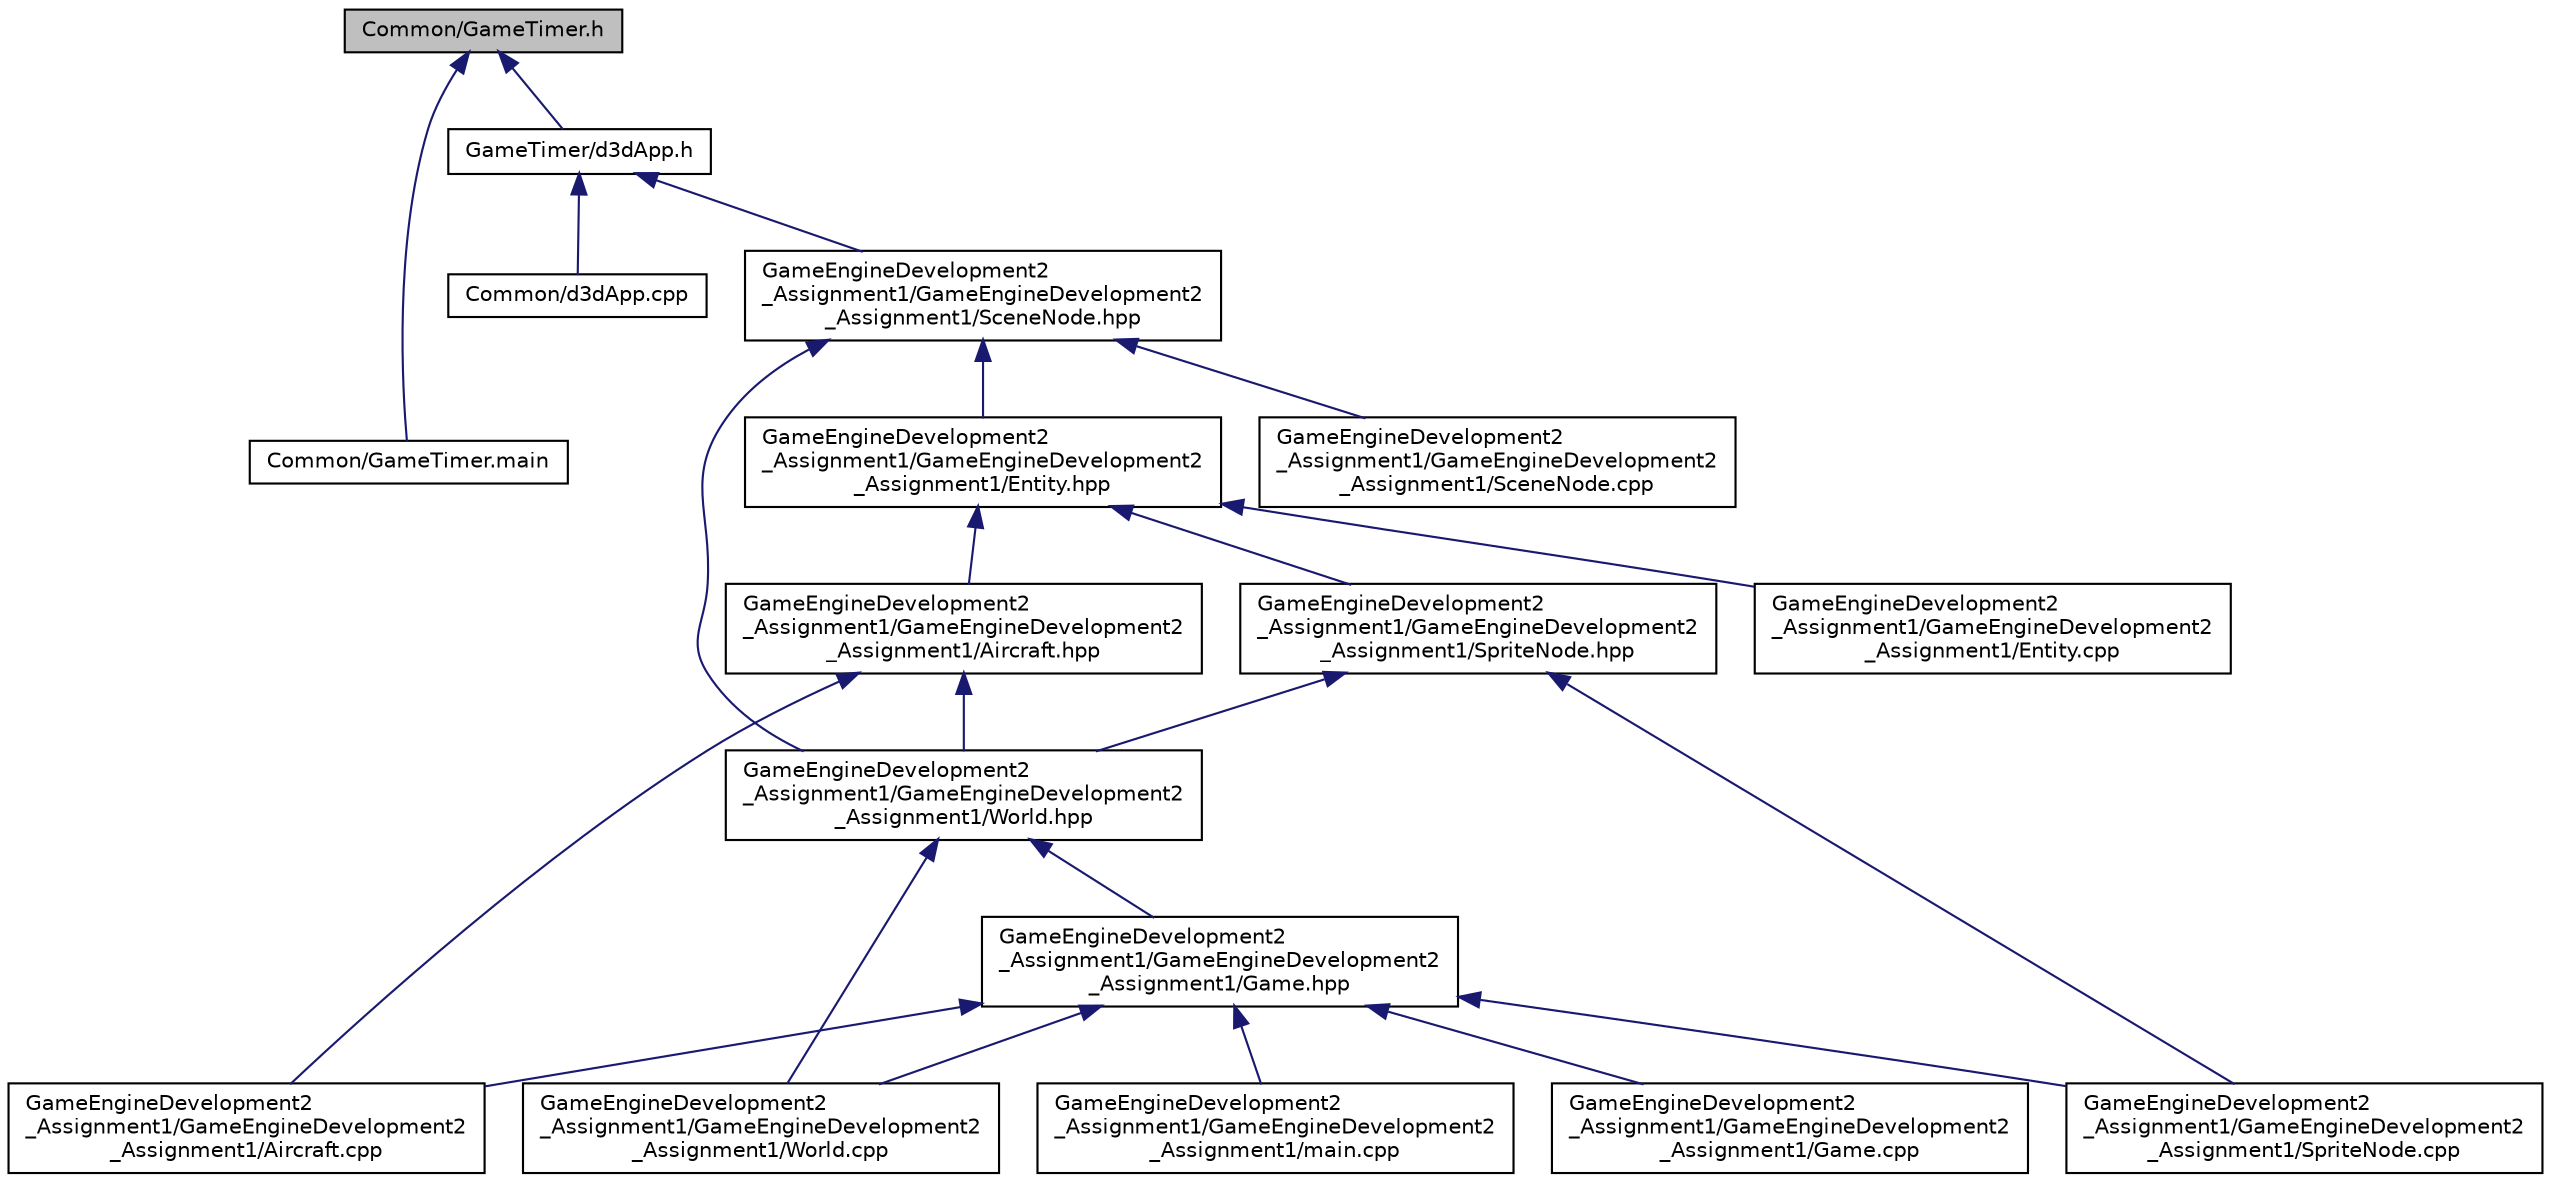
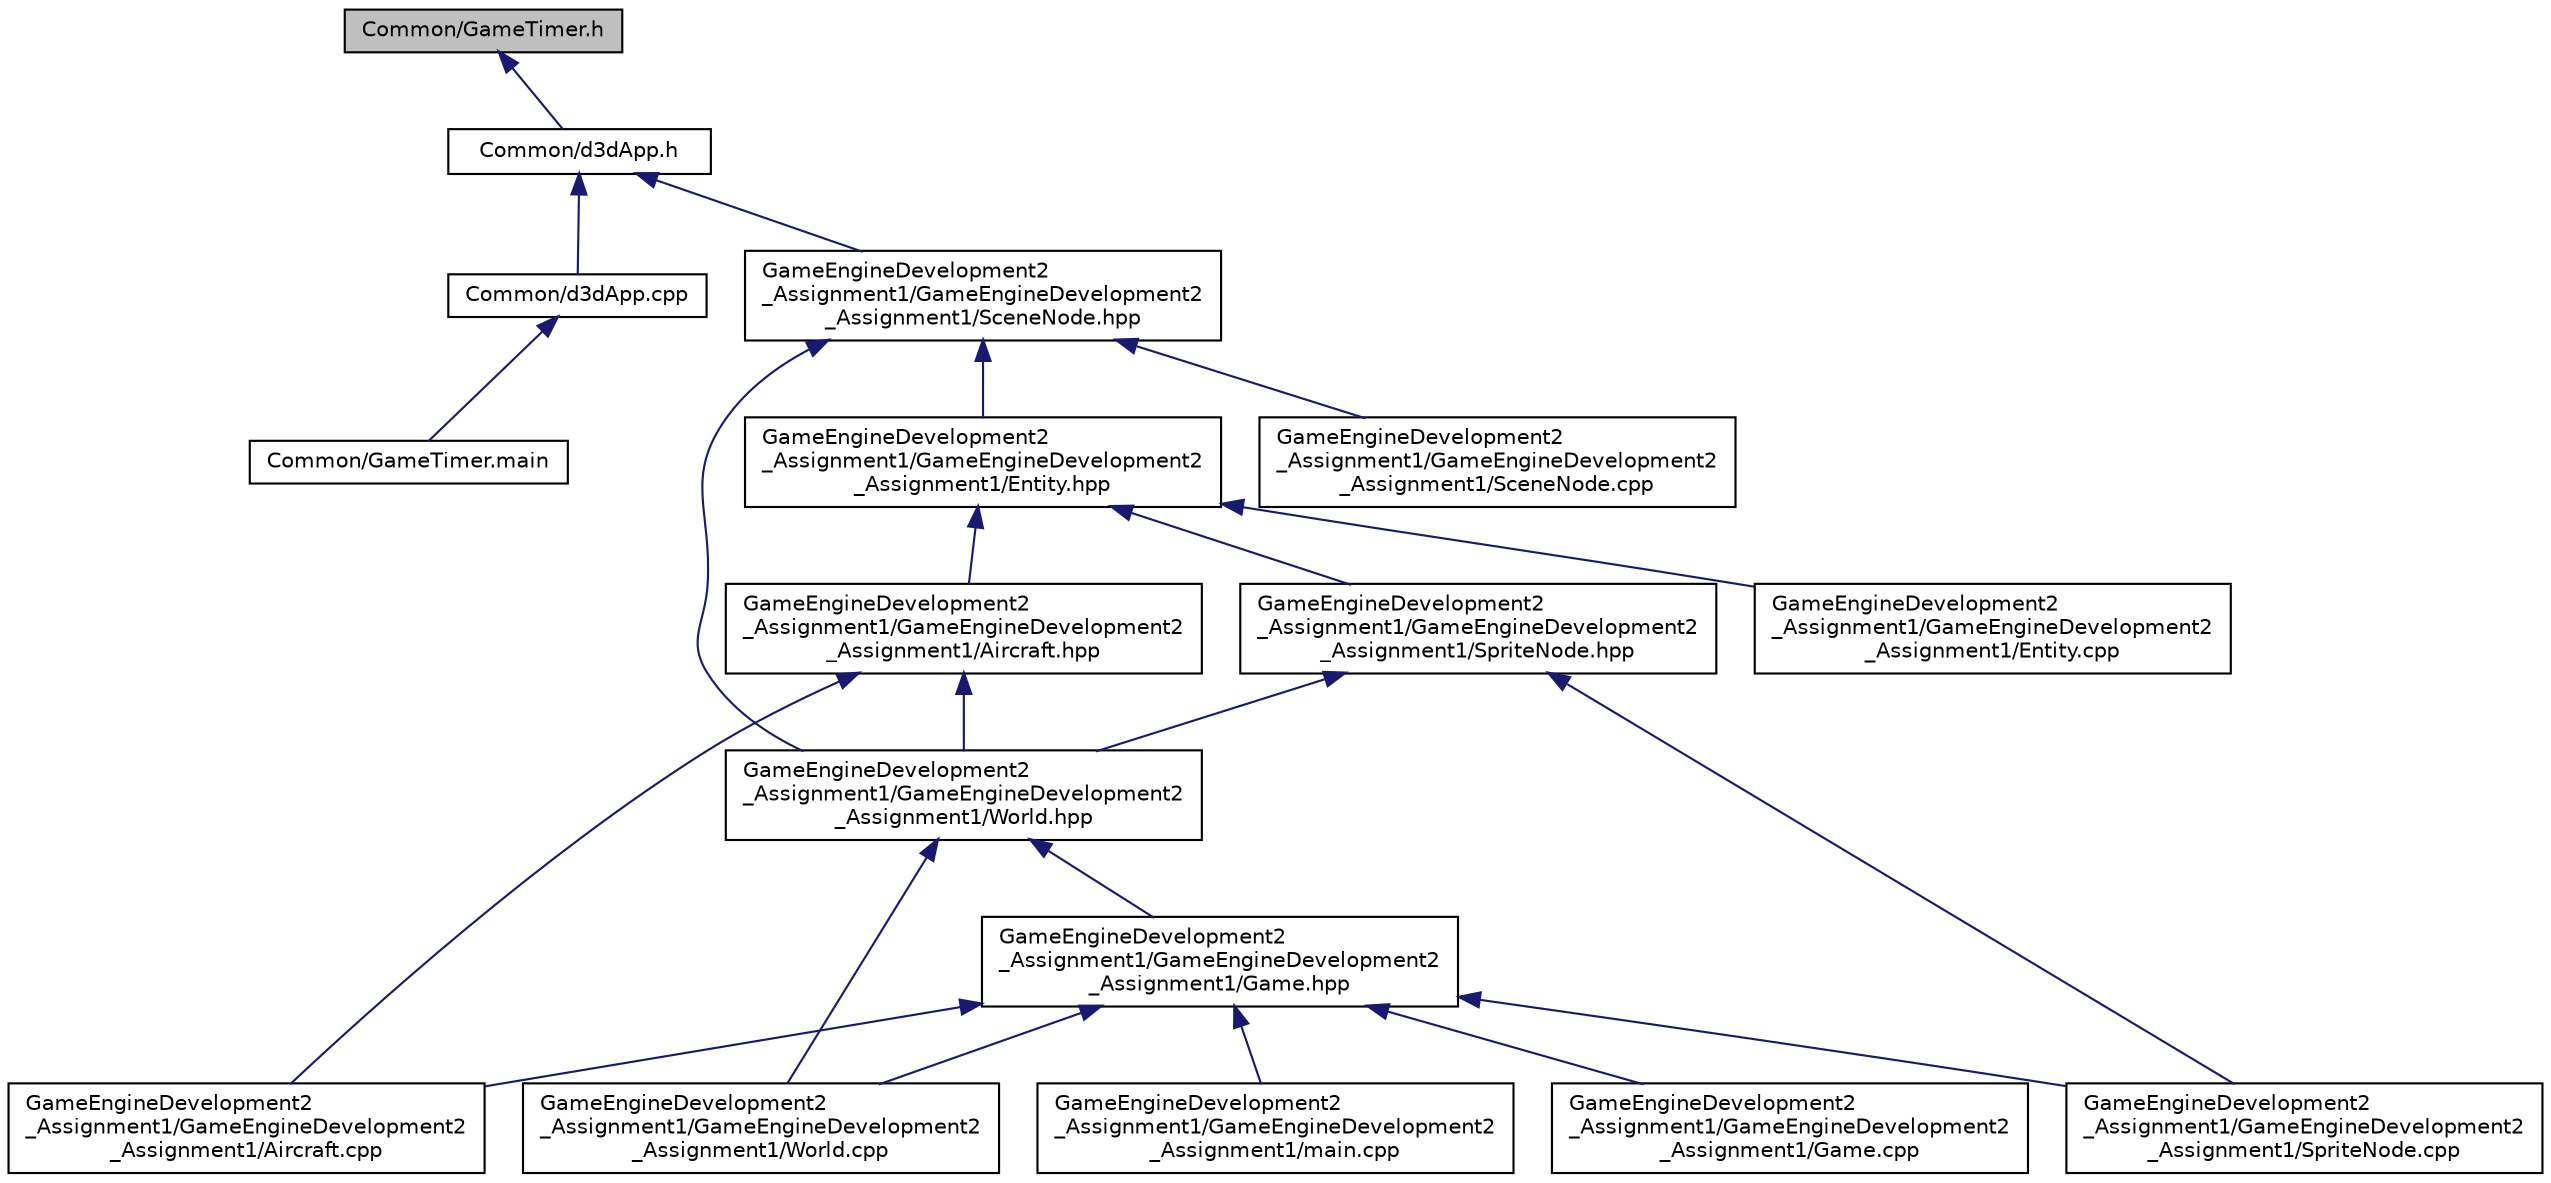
(580, 152) -> (580, 152)
(406, 251) -> (485, 386)
